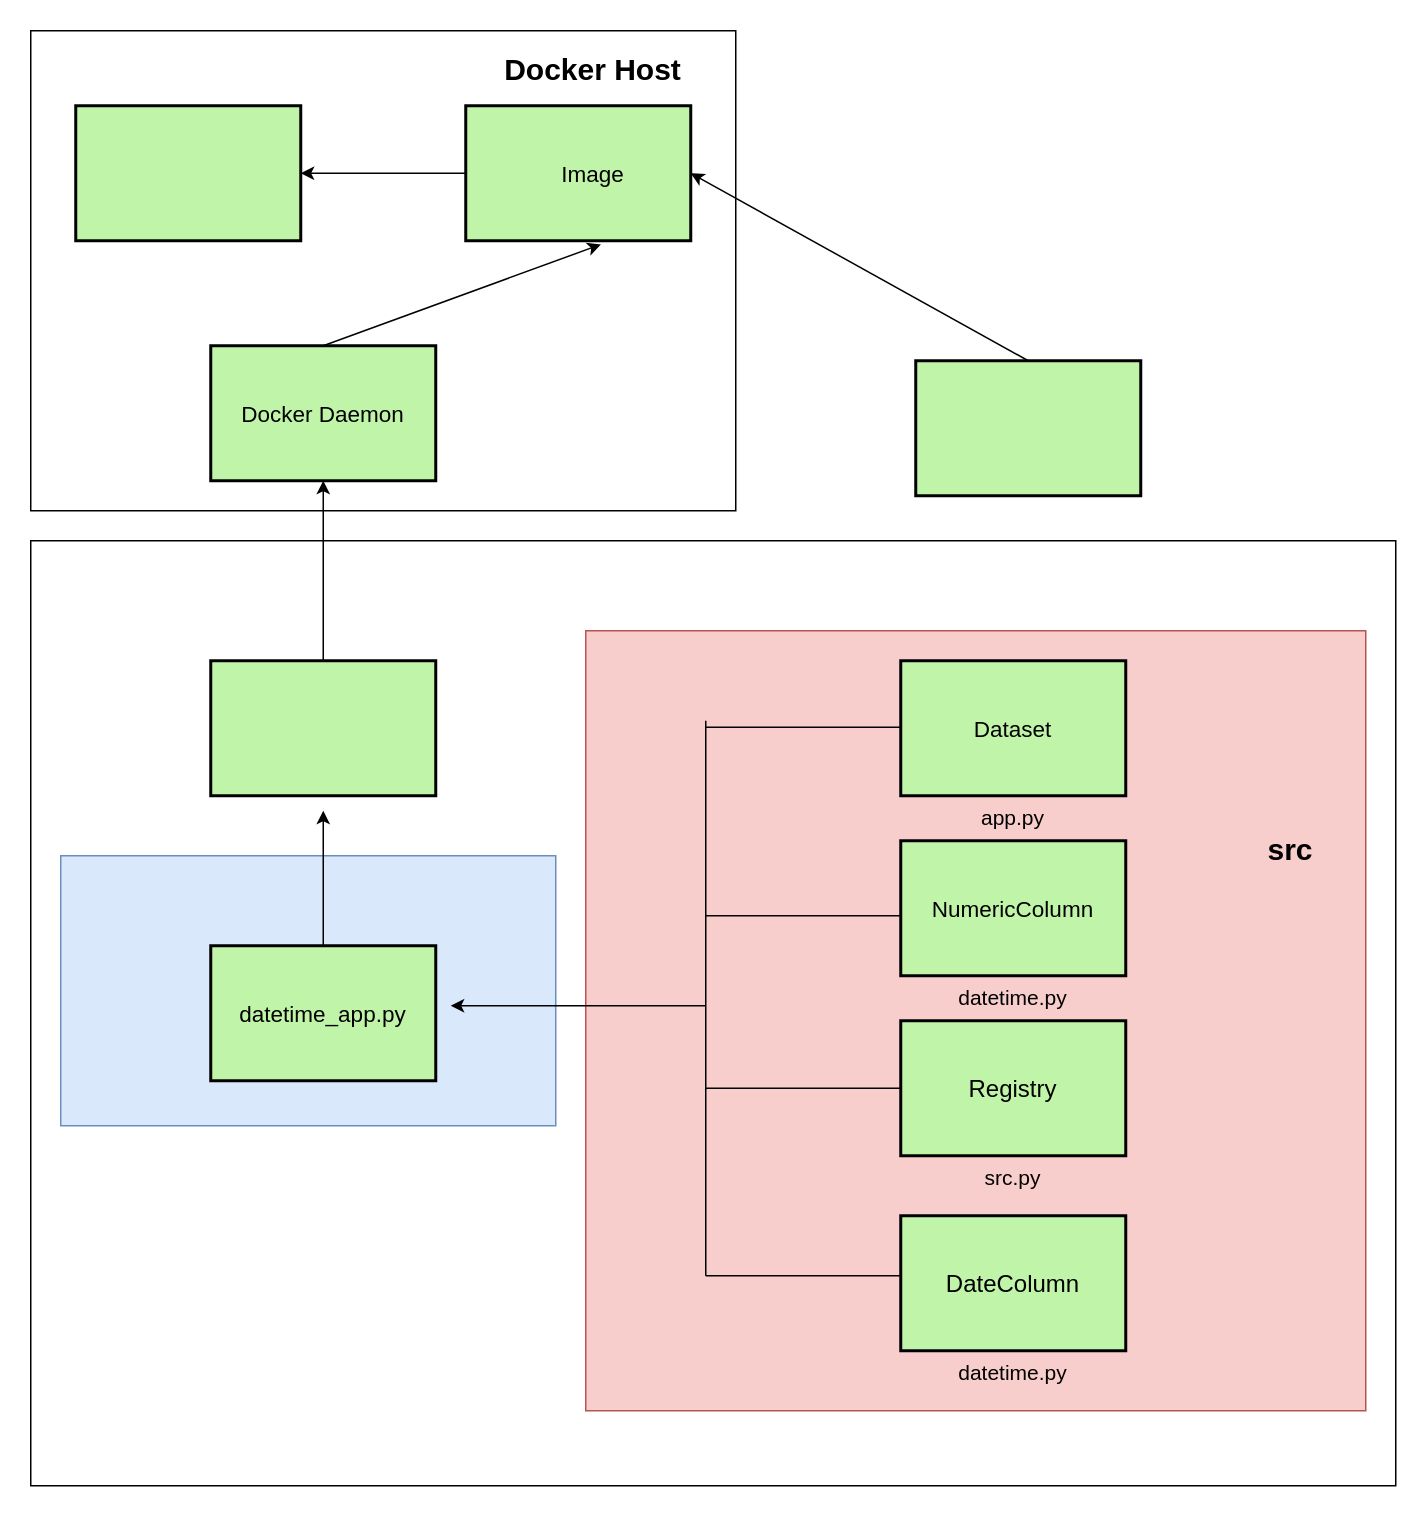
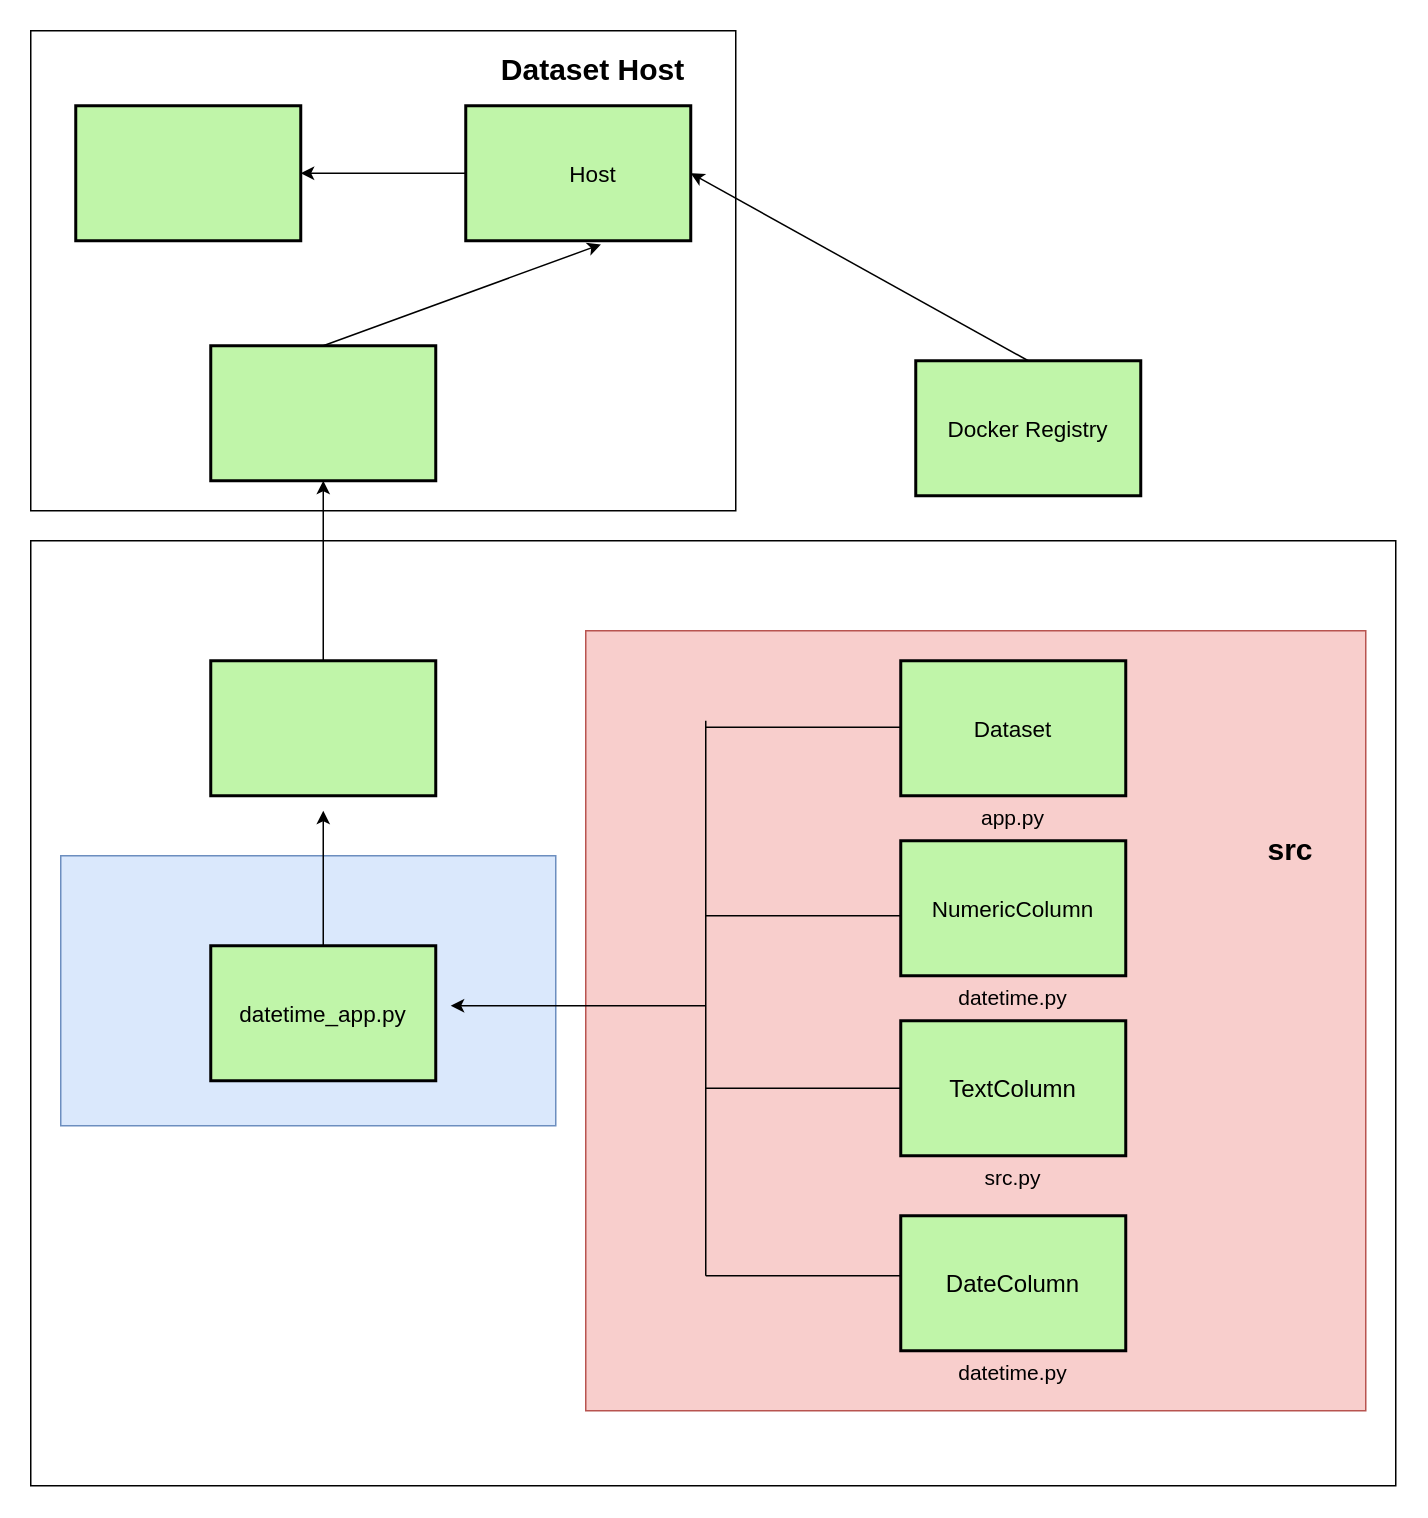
(593, 68) -> (593, 68)
(593, 173) -> (593, 173)
(323, 413) -> none
none -> (1028, 428)
(1013, 1088) -> (1013, 1088)
